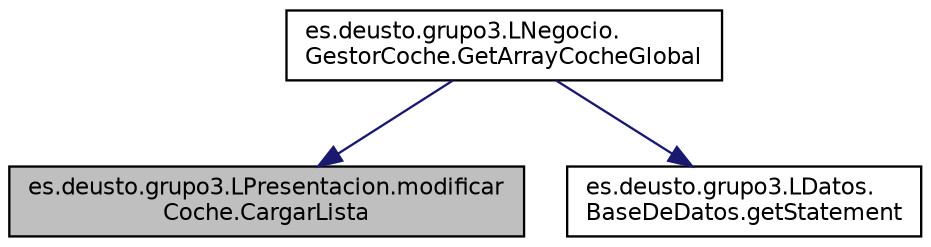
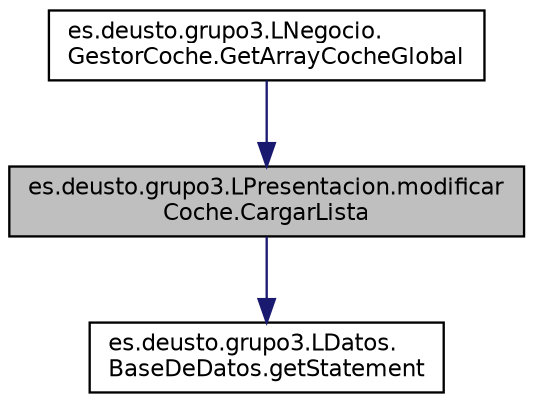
(614, 117) -> (267, 268)
